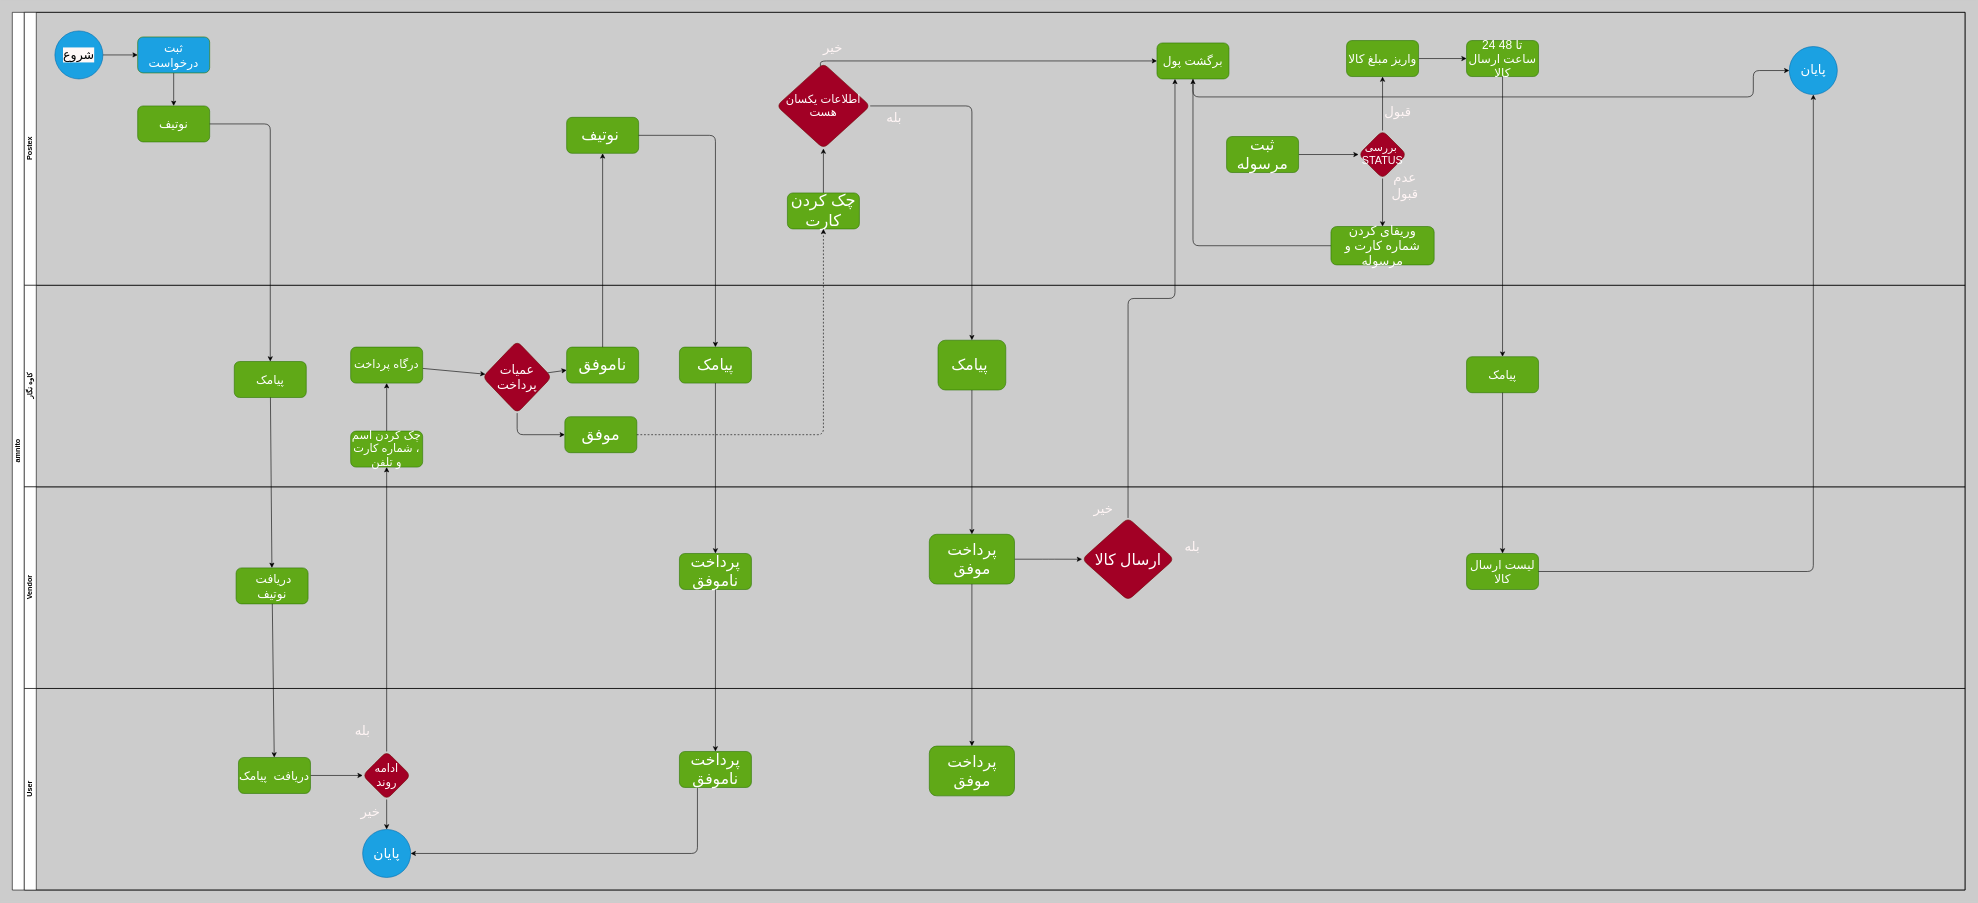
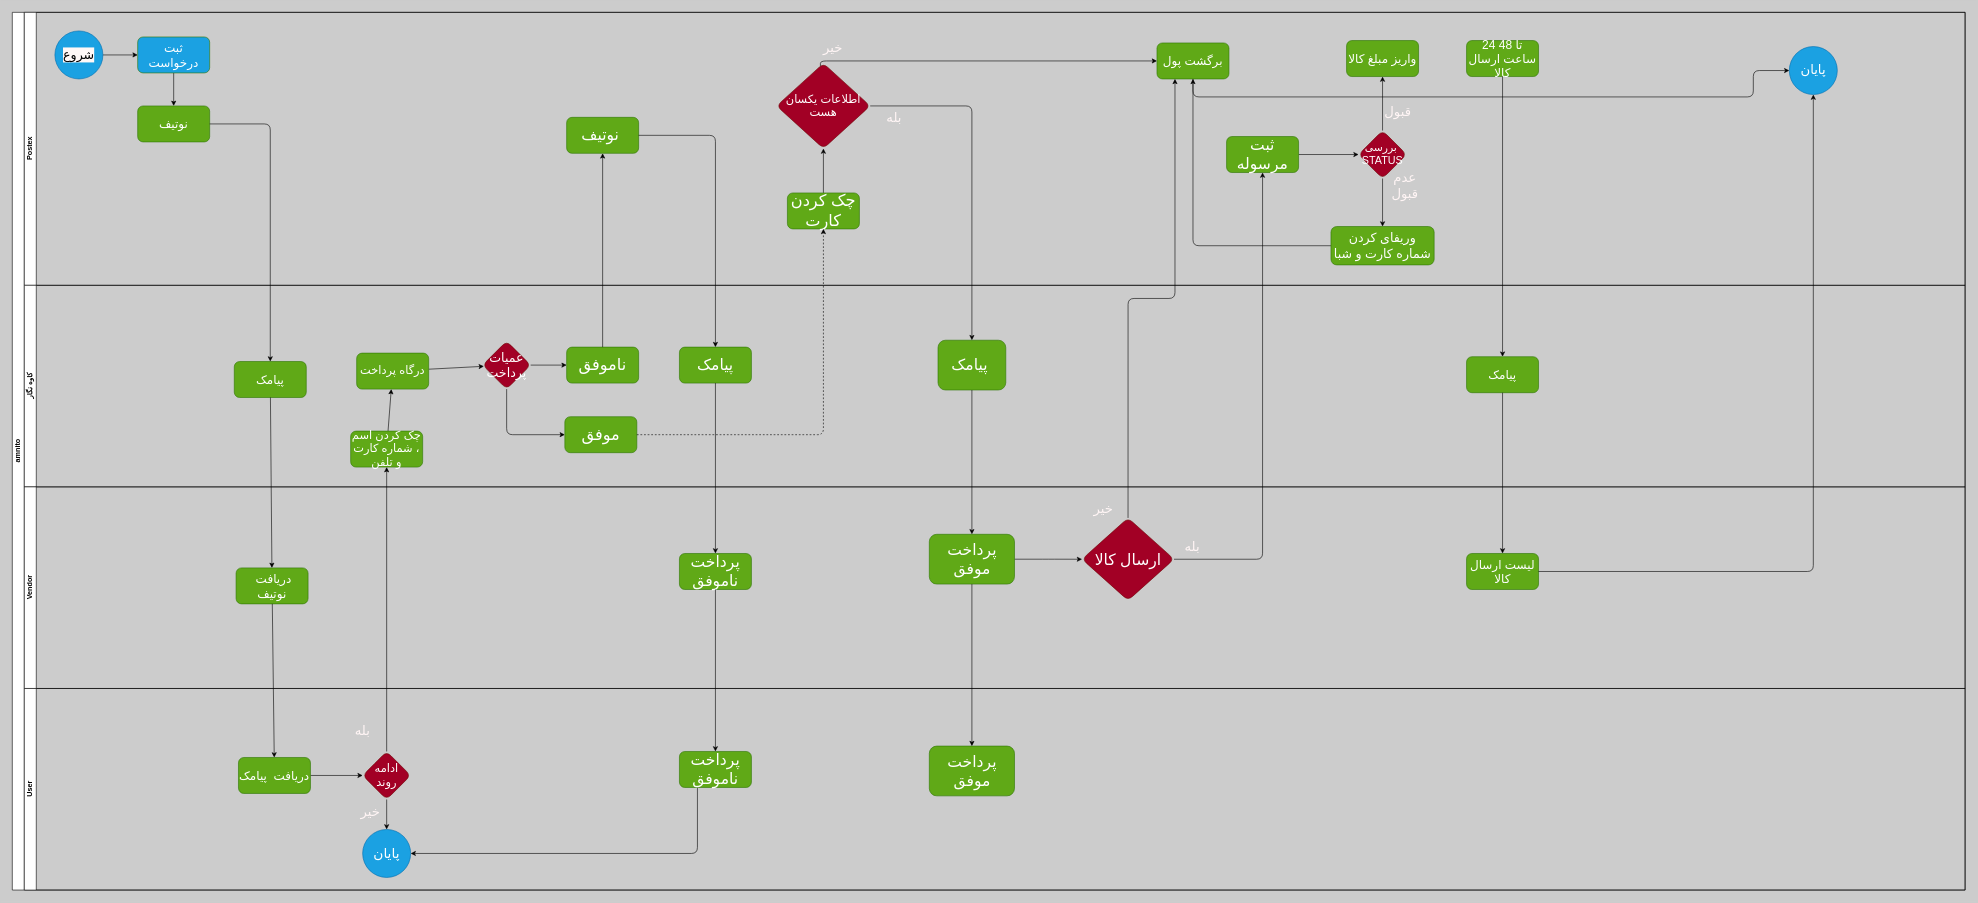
(1441, 59) -> none
(1383, 246) -> (1383, 246)
(387, 365) -> (393, 371)
none -> (1263, 367)
(517, 377) -> (507, 365)
